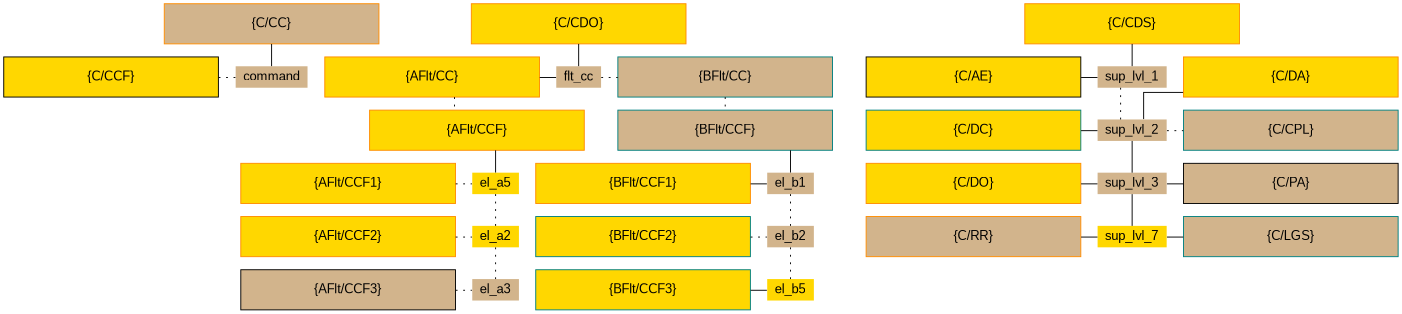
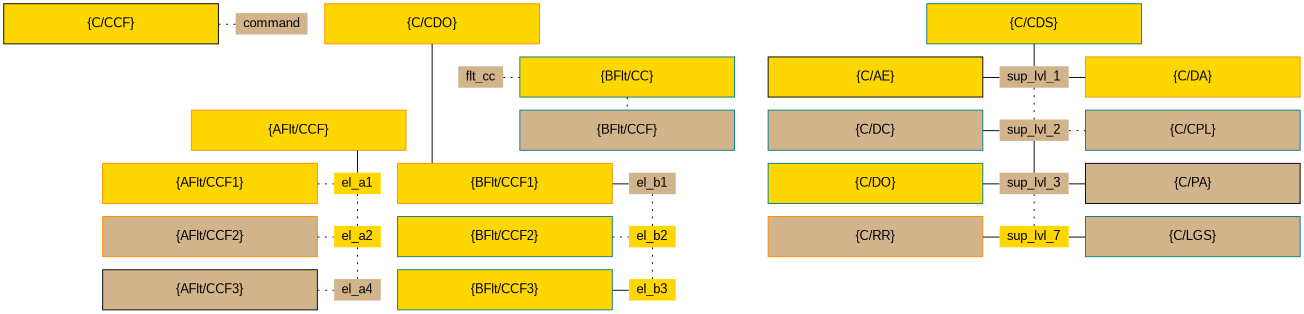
(272, 24) -> none
(1132, 24) -> (1034, 24)
(579, 55) -> (432, 104)
(432, 77) -> none
(725, 77) -> (627, 77)
(1150, 92) -> (1077, 77)
(973, 130) -> (875, 130)
(791, 161) -> none
(496, 183) -> (357, 183)
(973, 183) -> (875, 183)
(1132, 210) -> (1034, 210)
(348, 237) -> (210, 237)
(791, 237) -> (652, 237)
(496, 290) -> (357, 290)
(791, 290) -> (652, 290)
